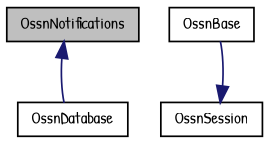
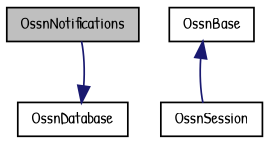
(223, 64) -> (200, 81)
(62, 81) -> (84, 64)
